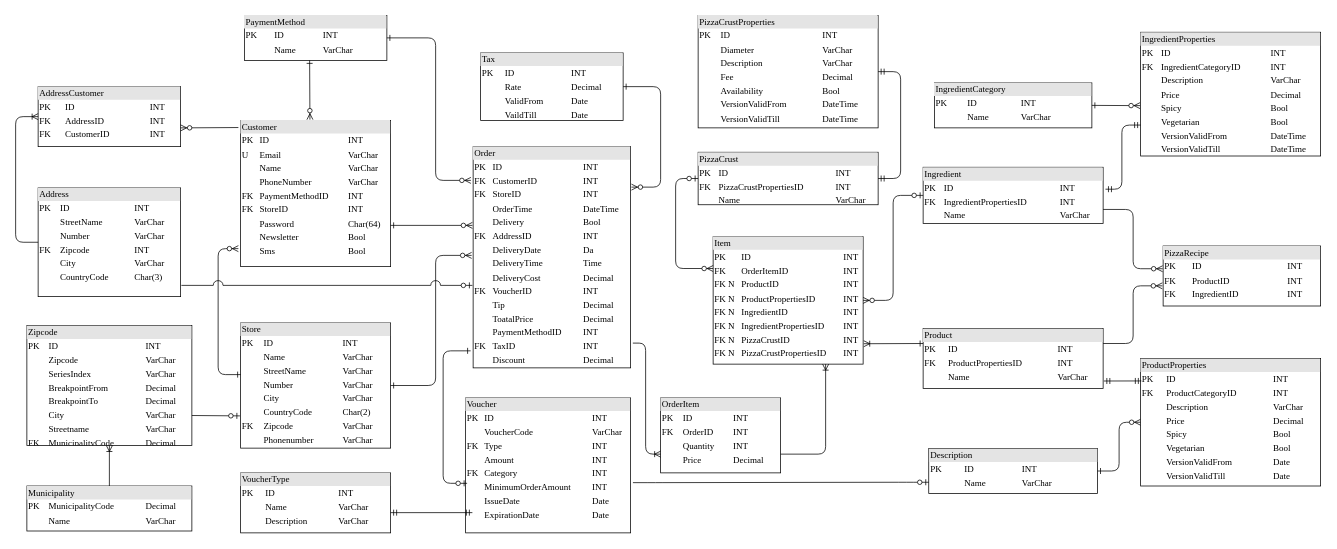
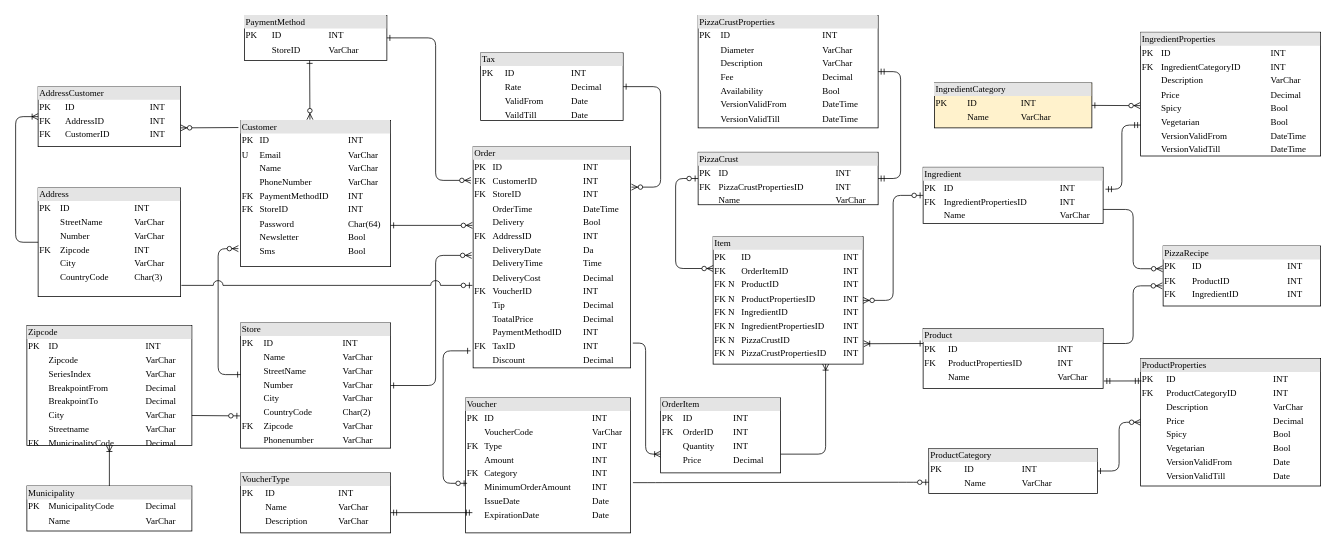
(277, 42) -> (277, 42)
(1013, 105) -> (1013, 105)
(954, 476) -> (967, 476)
